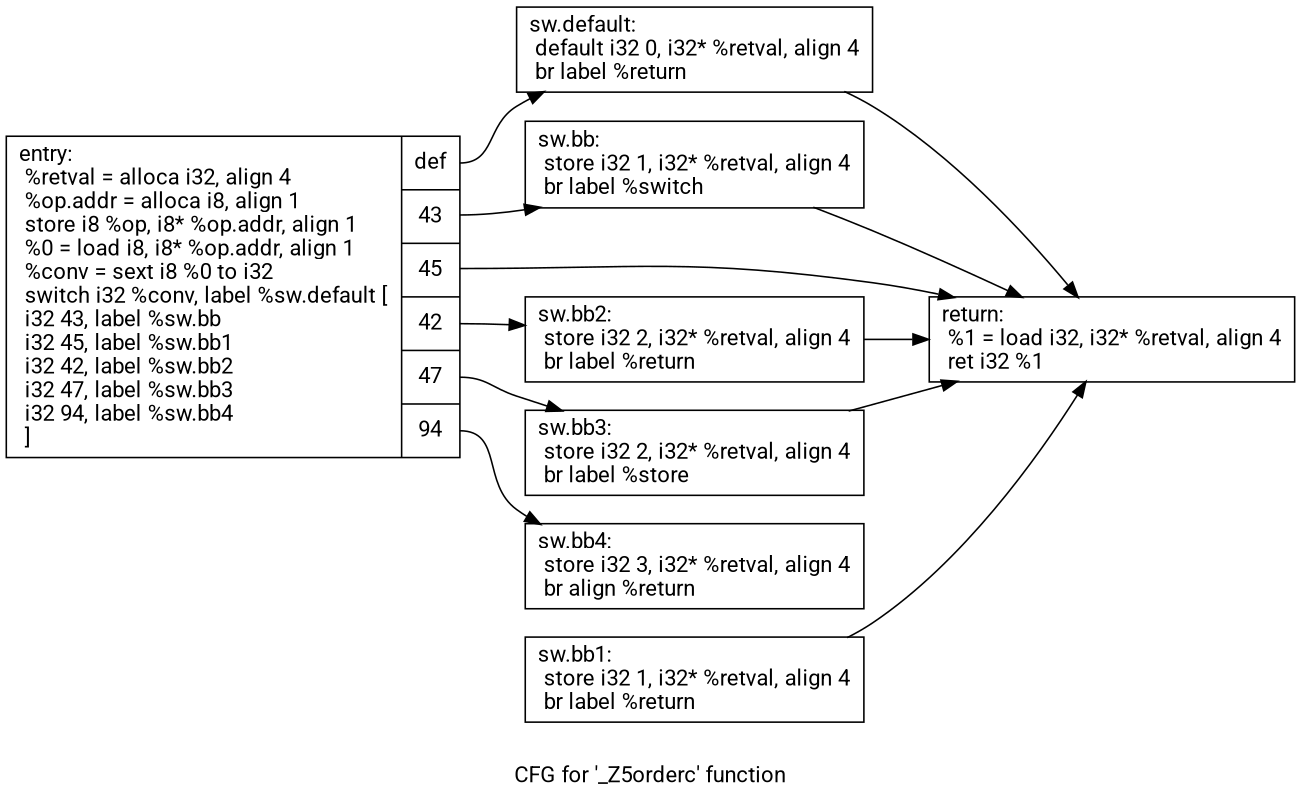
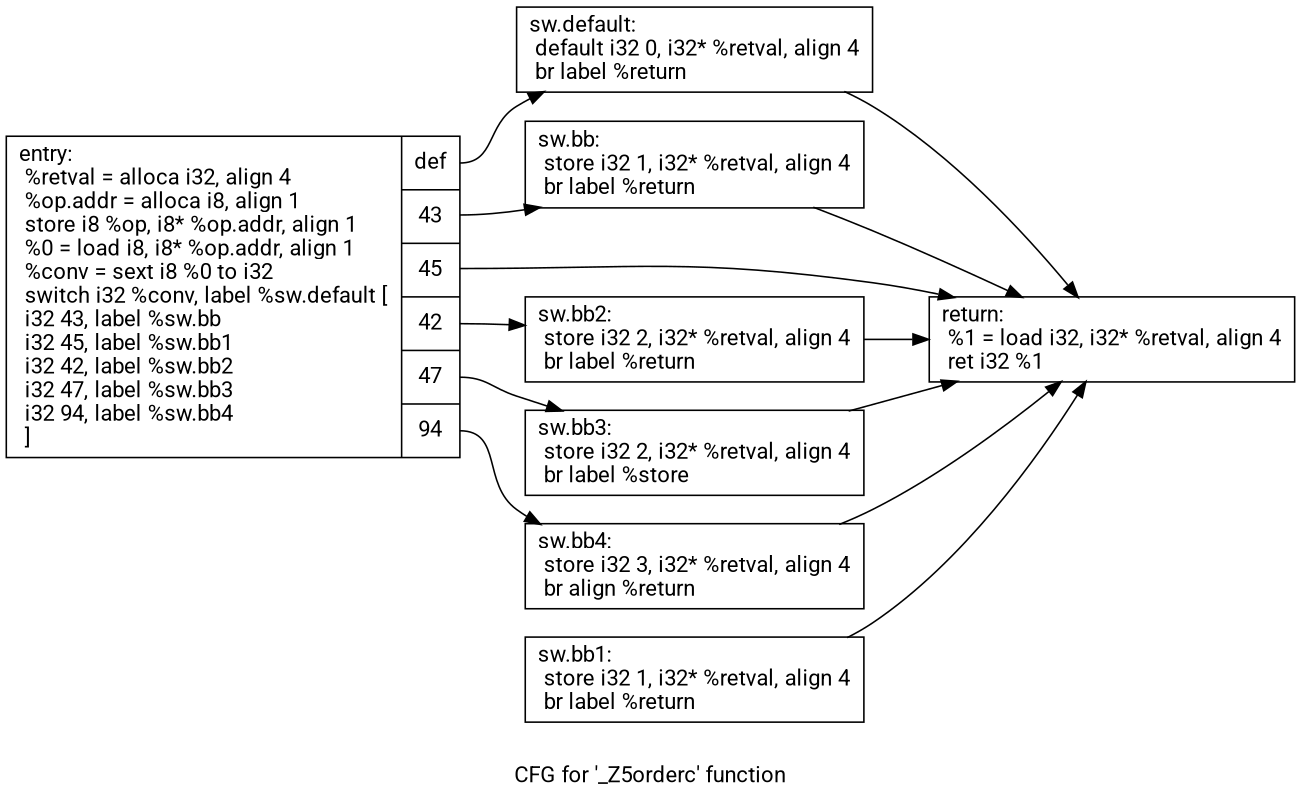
(621, 187) -> (617, 187)
none -> (948, 465)
